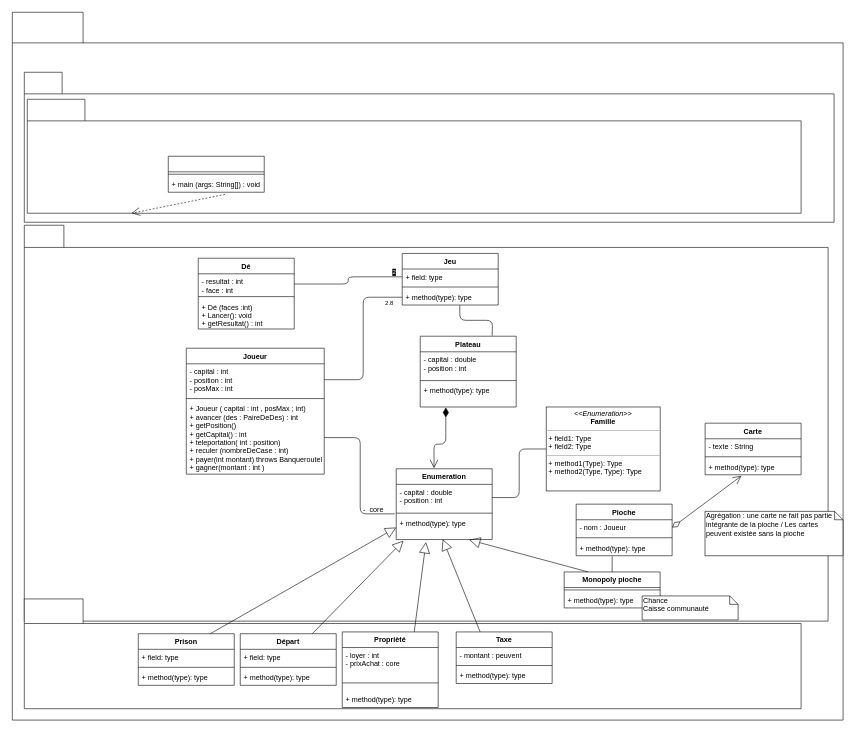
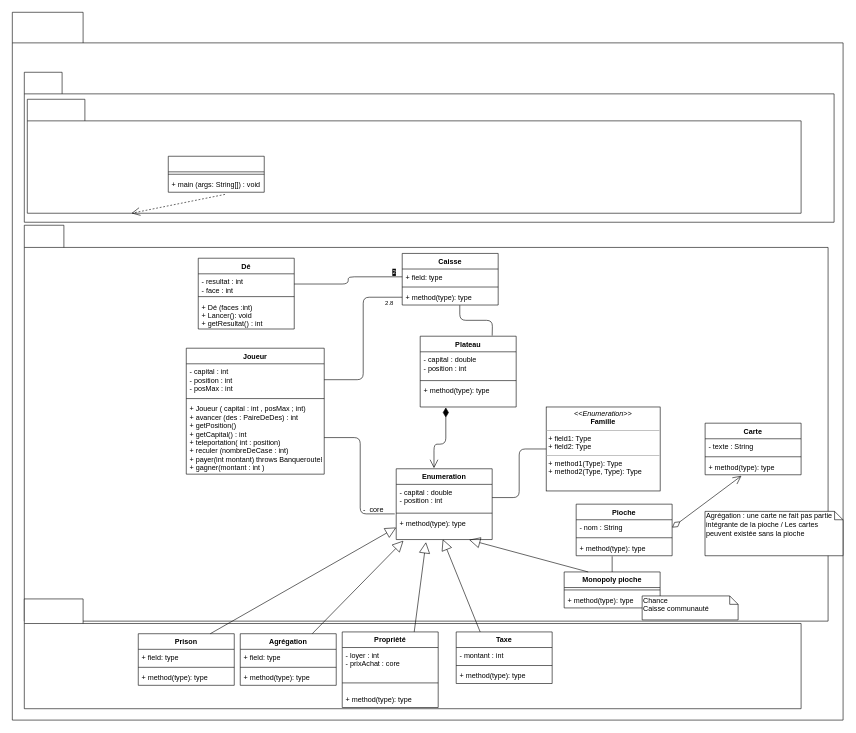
(450, 262) -> (450, 262)
(604, 528) -> (603, 528)
(288, 642) -> (288, 642)
(494, 656) -> (485, 656)
